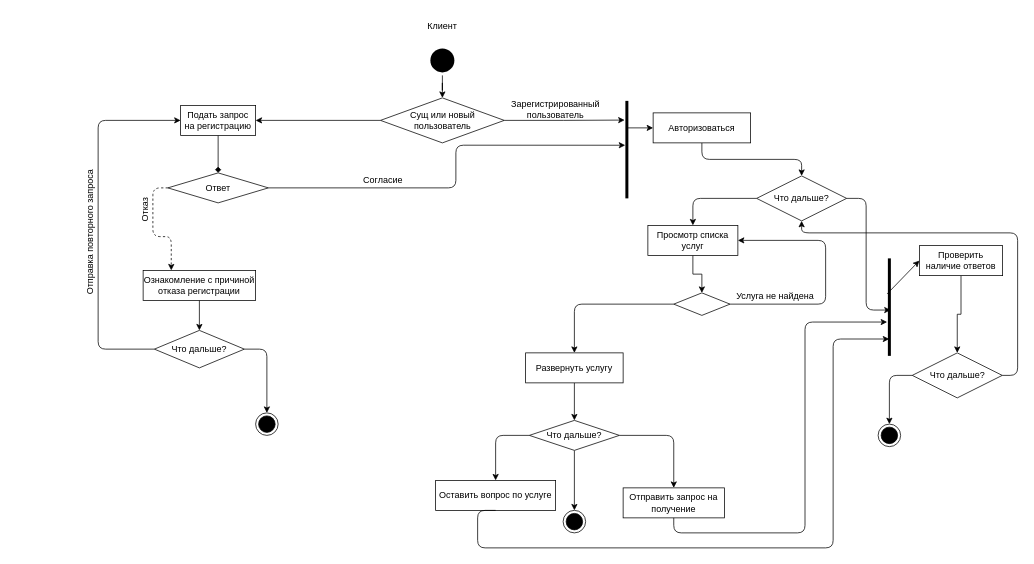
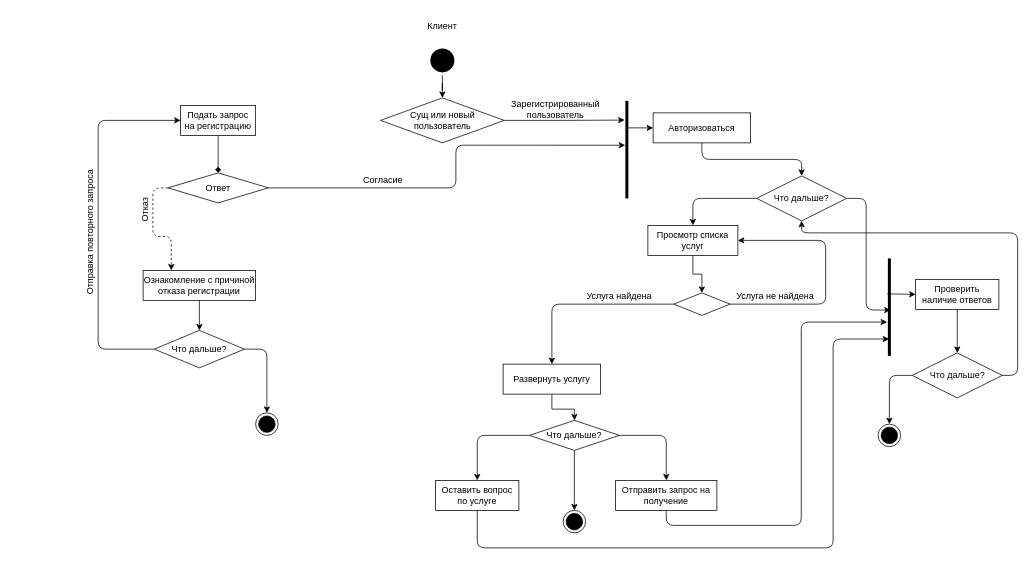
(320, 120) -> none
(961, 261) -> (957, 294)
none -> (619, 297)
(574, 368) -> (552, 379)
(495, 495) -> (477, 495)
(674, 503) -> (666, 495)
